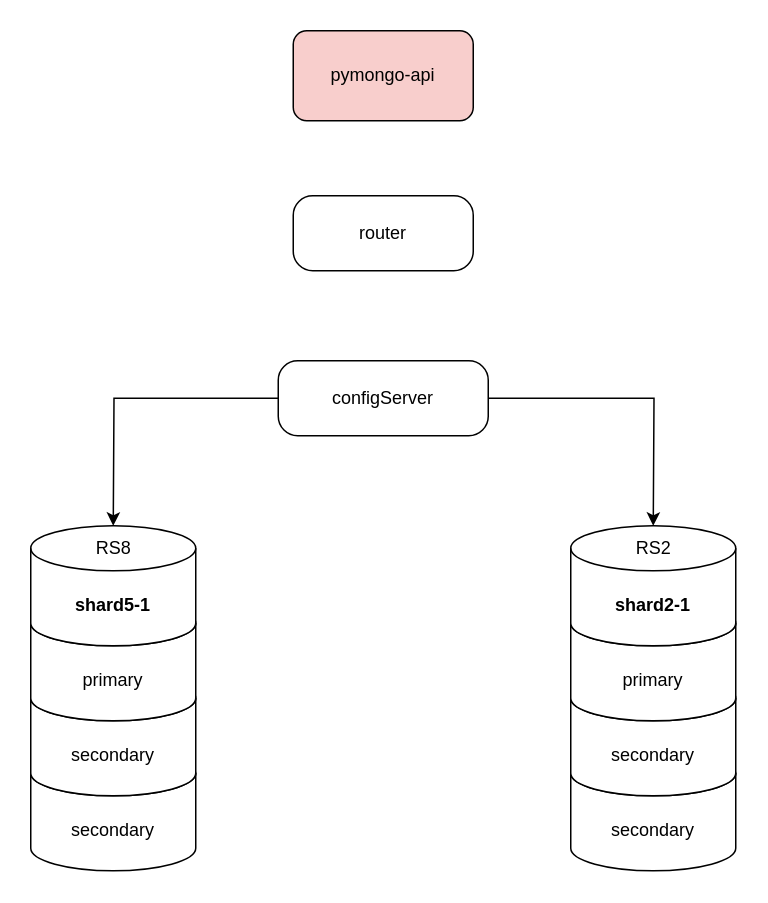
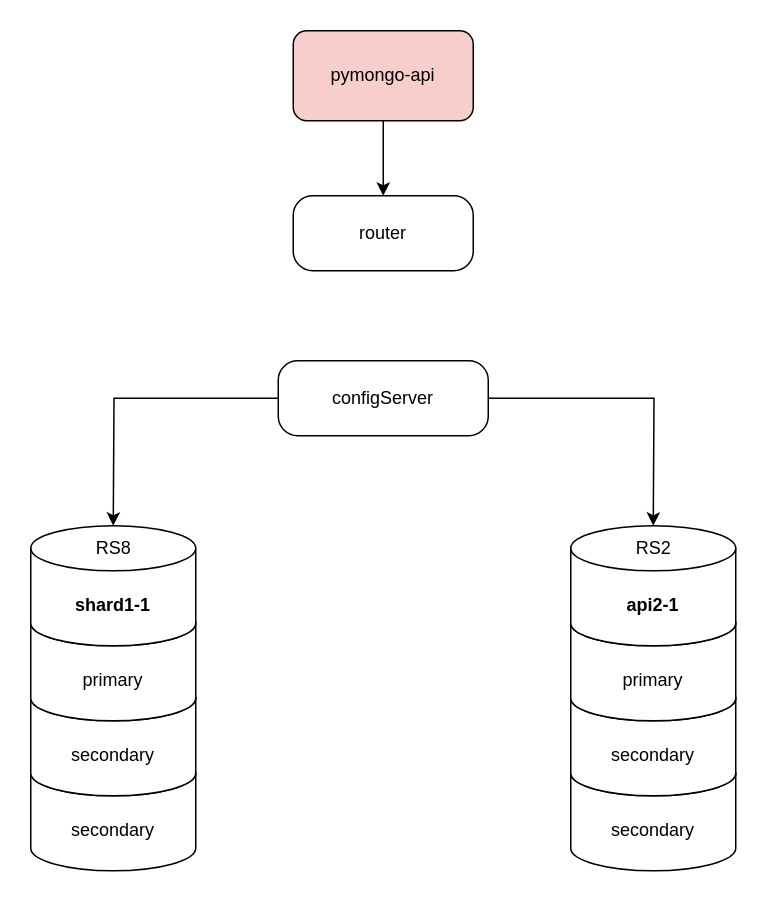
none -> (383, 153)
(113, 605) -> (113, 605)
(653, 605) -> (653, 605)
